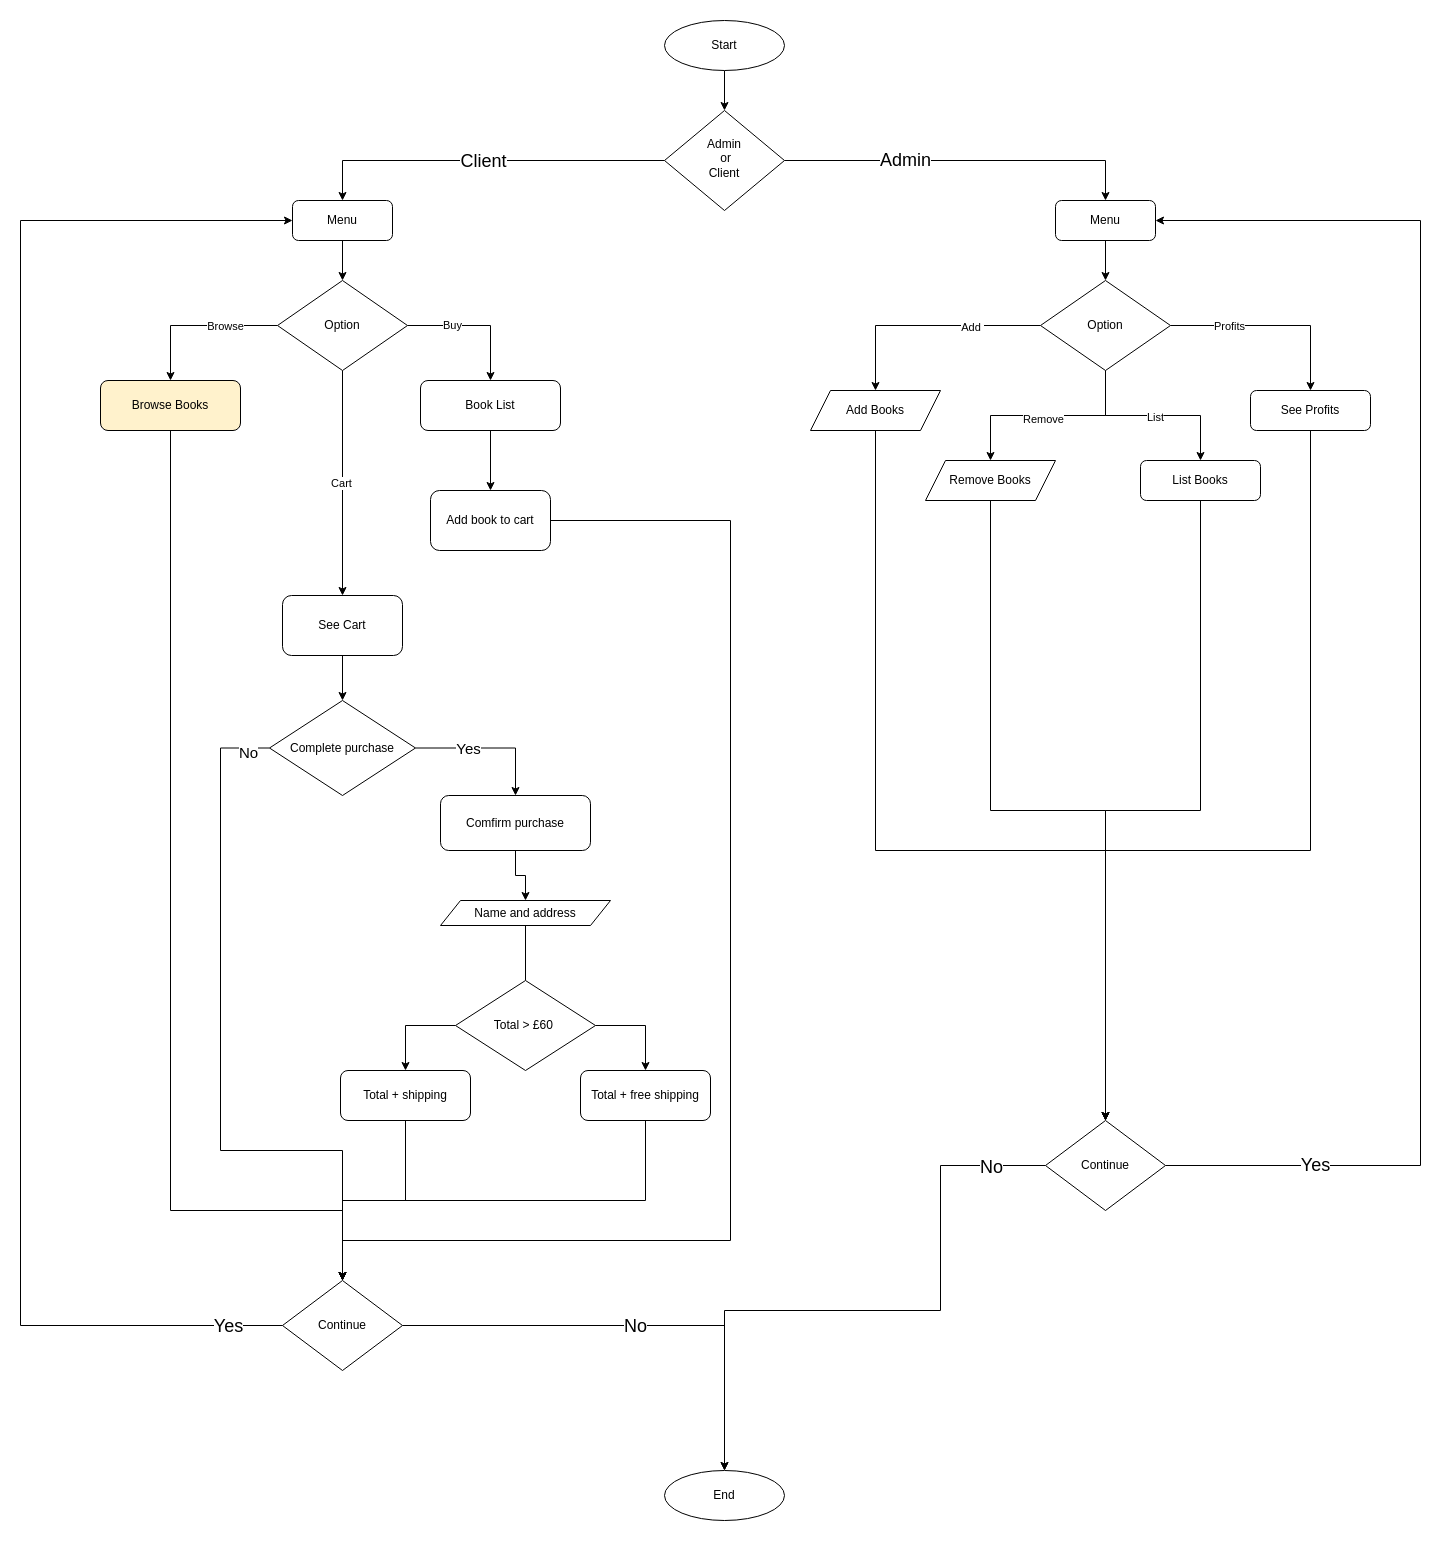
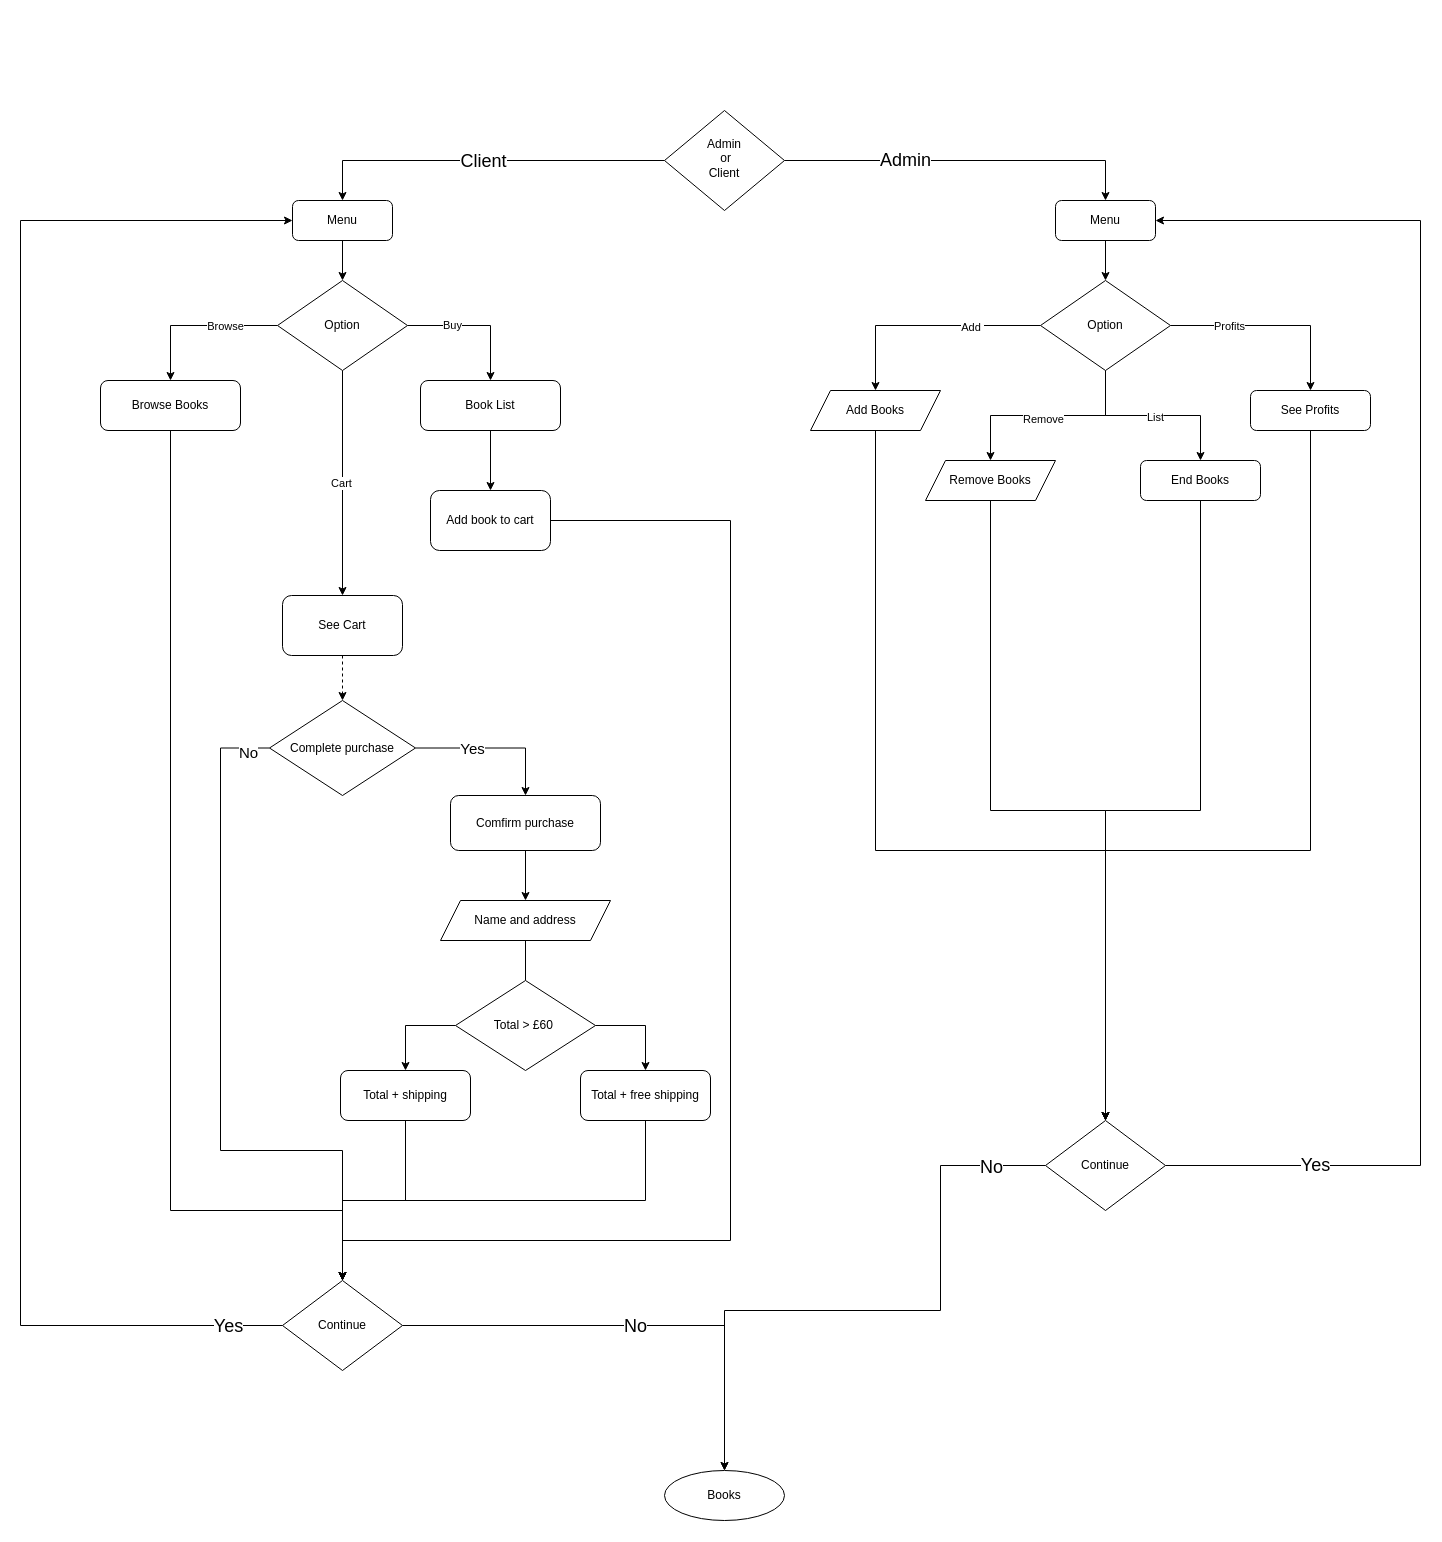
(725, 46) -> none
(725, 87) -> none
(171, 406) -> (171, 406)
(1201, 481) -> (1201, 481)
(343, 674) -> (343, 674)
(516, 823) -> (526, 823)
(526, 913) -> (526, 921)
(725, 1496) -> (725, 1496)
